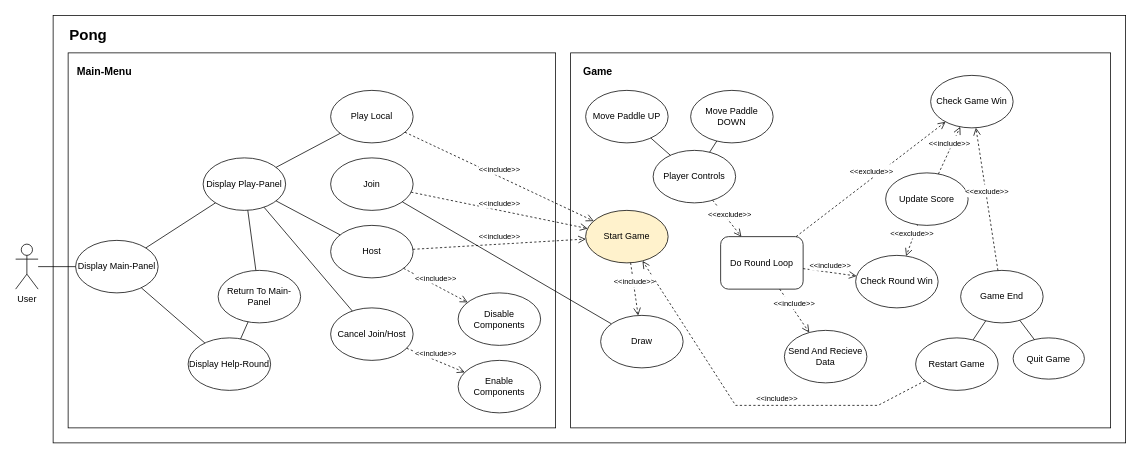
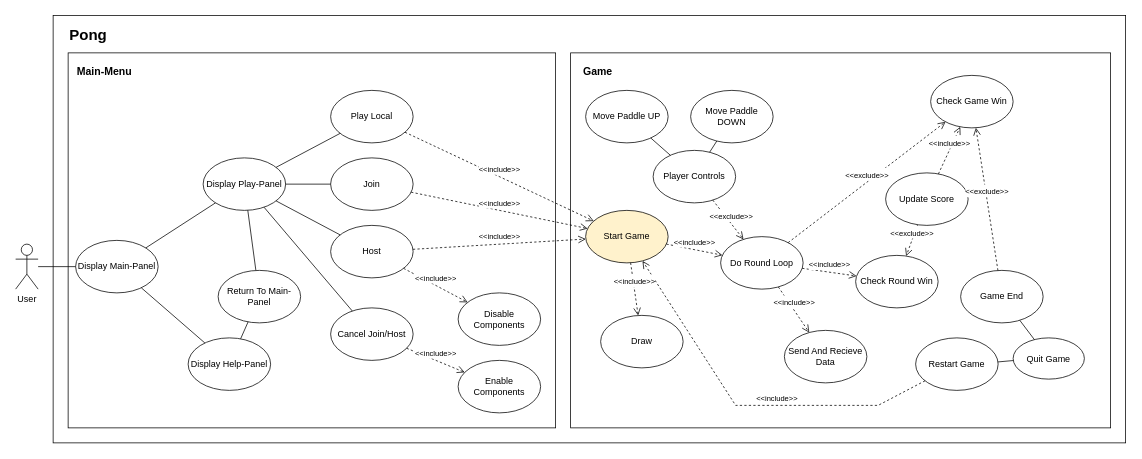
none -> (703, 251)
(507, 263) -> (308, 184)
(762, 263) -> (762, 263)
(979, 331) -> (1005, 361)
(229, 364) -> (229, 364)
